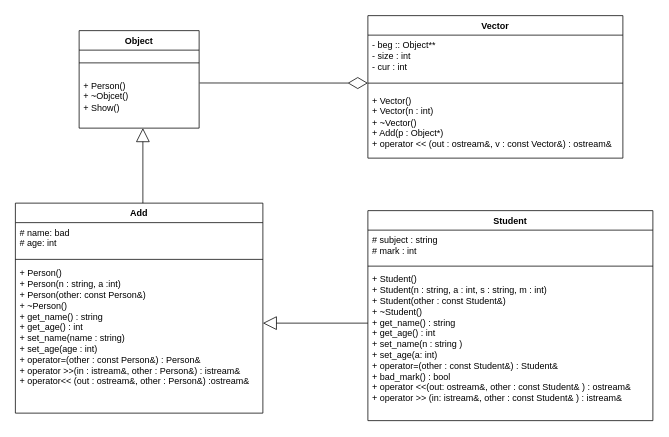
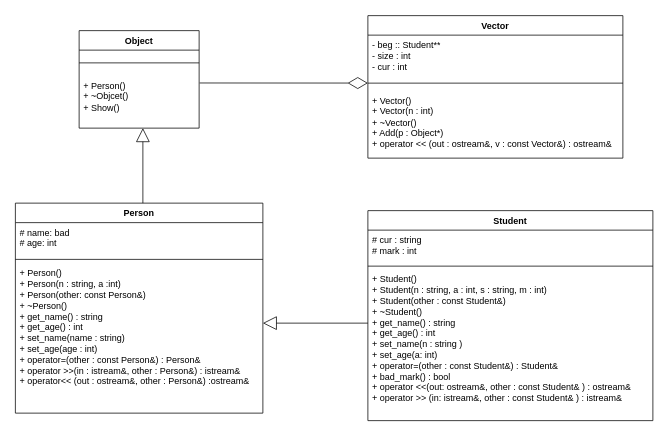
(409, 56) -> (412, 56)
(139, 214) -> (139, 214)
(413, 246) -> (403, 246)
